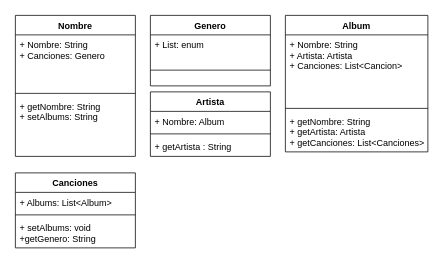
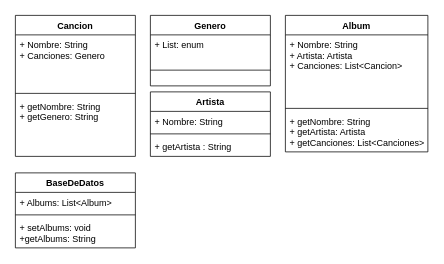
(75, 26) -> (75, 26)
(63, 107) -> (63, 107)
(188, 122) -> (190, 122)
(75, 183) -> (75, 183)
(56, 228) -> (56, 228)
